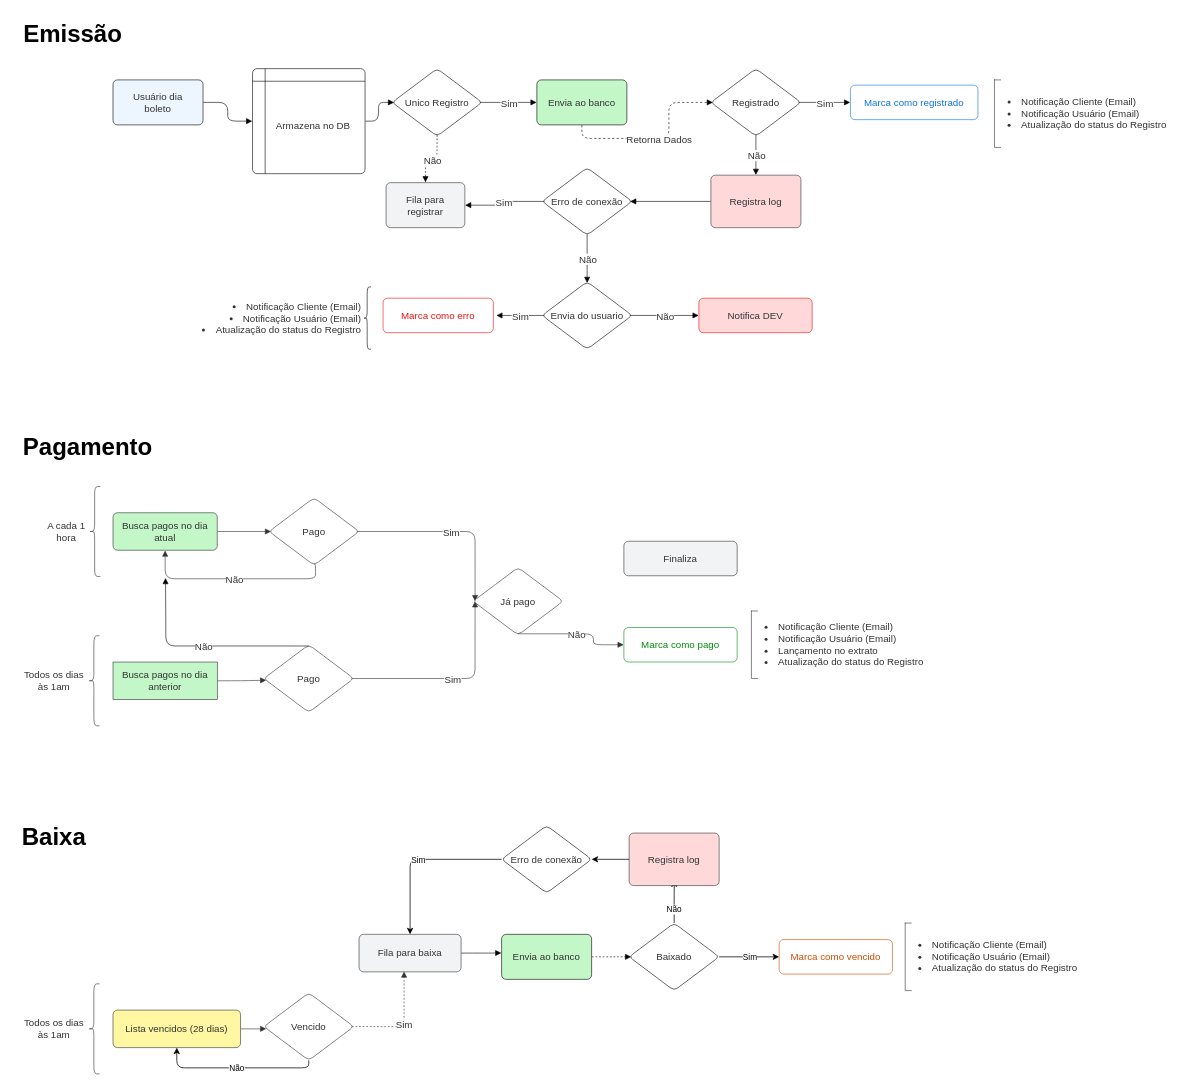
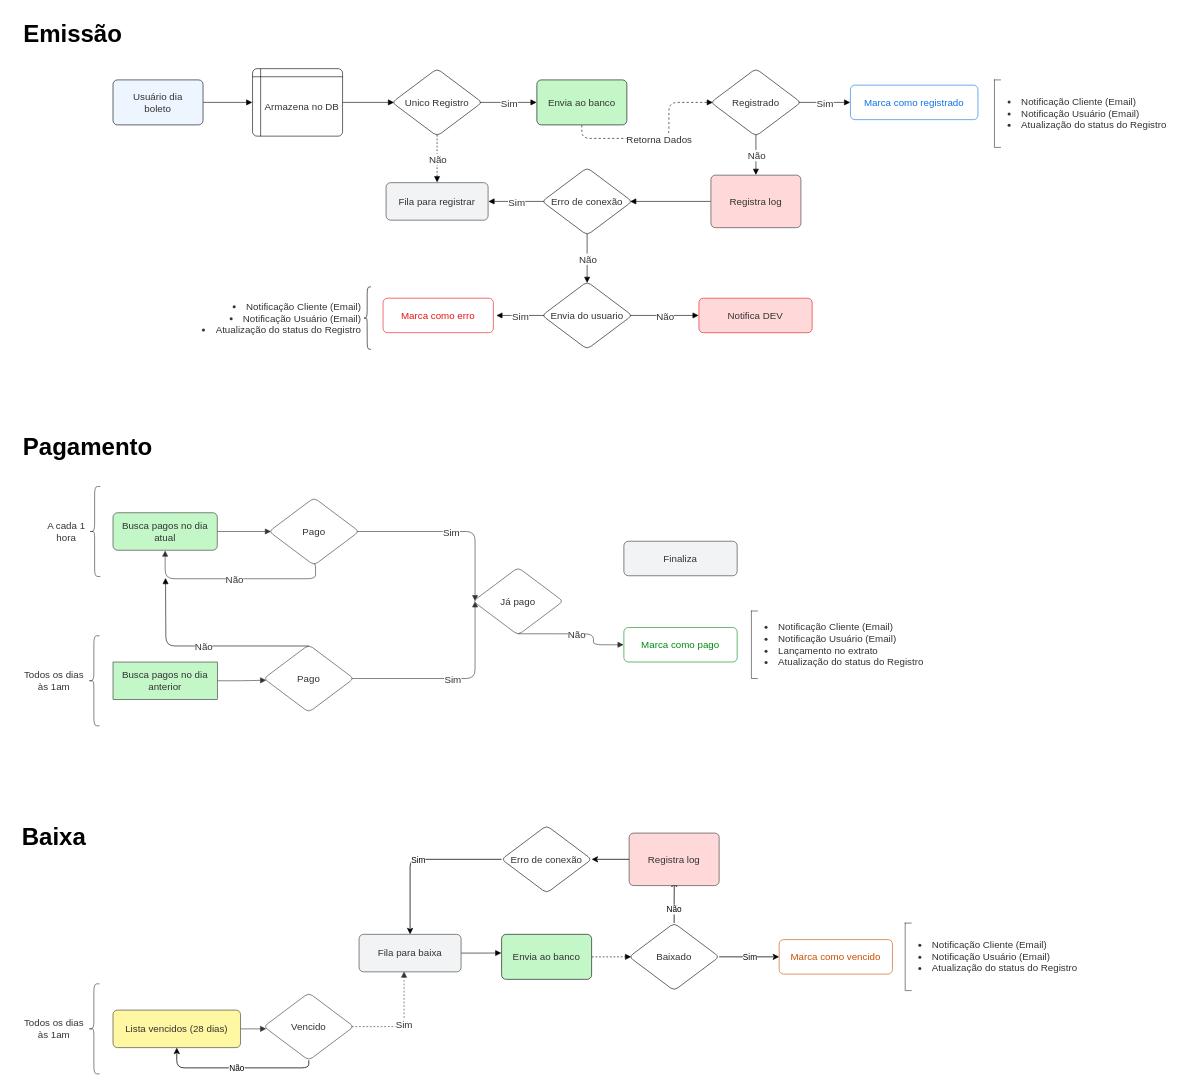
(309, 121) -> (297, 102)
(425, 205) -> (437, 201)
